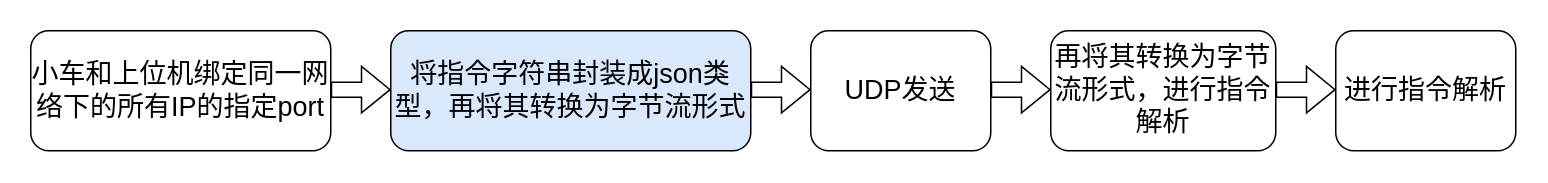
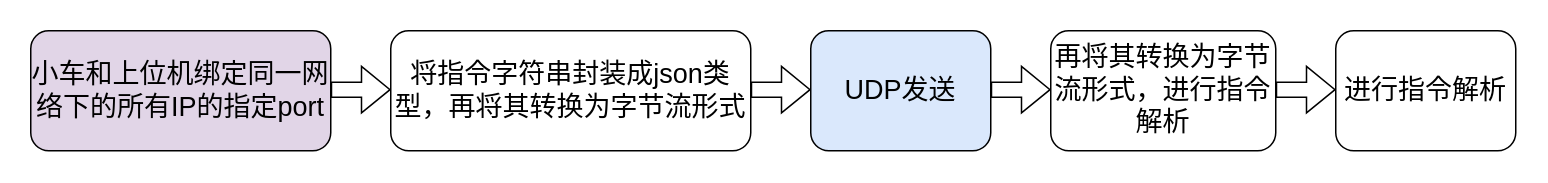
(181, 91) -> (181, 91)
(571, 91) -> (571, 91)
(901, 91) -> (901, 91)
